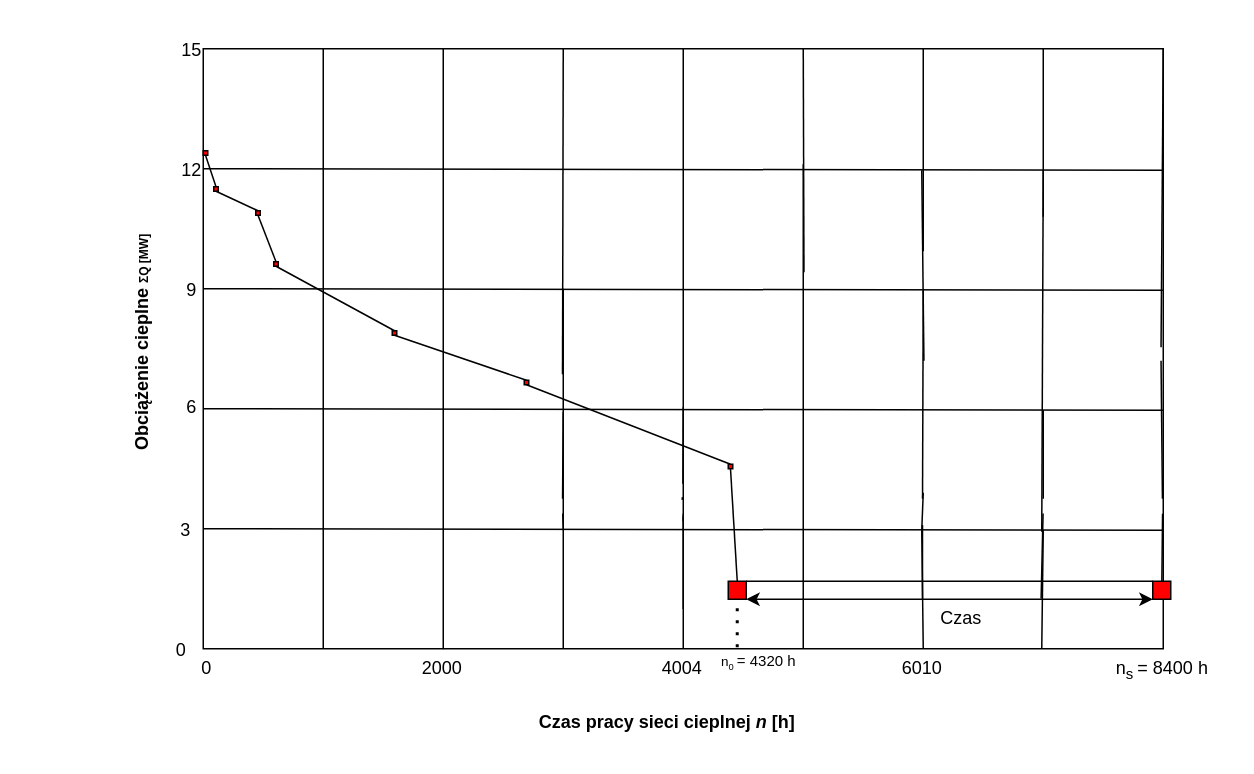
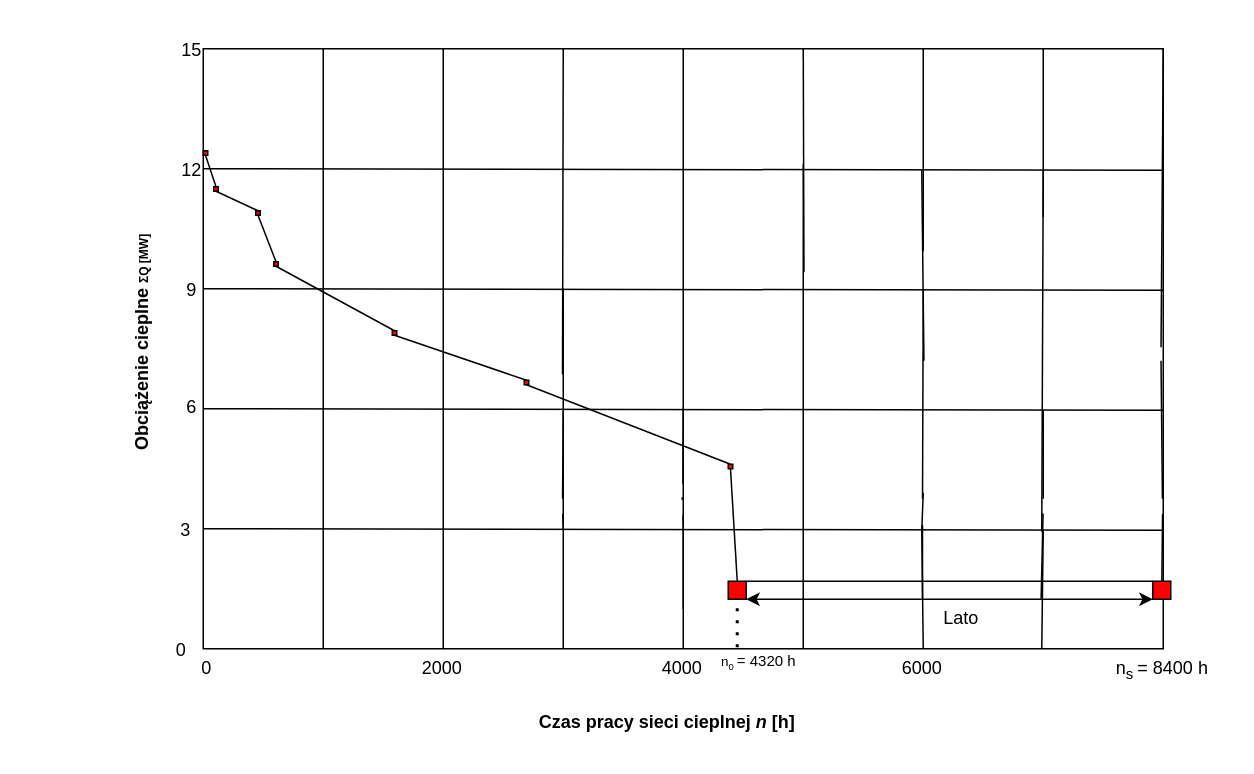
(962, 619) -> (962, 619)
(683, 668) -> (683, 668)
(923, 668) -> (923, 668)
